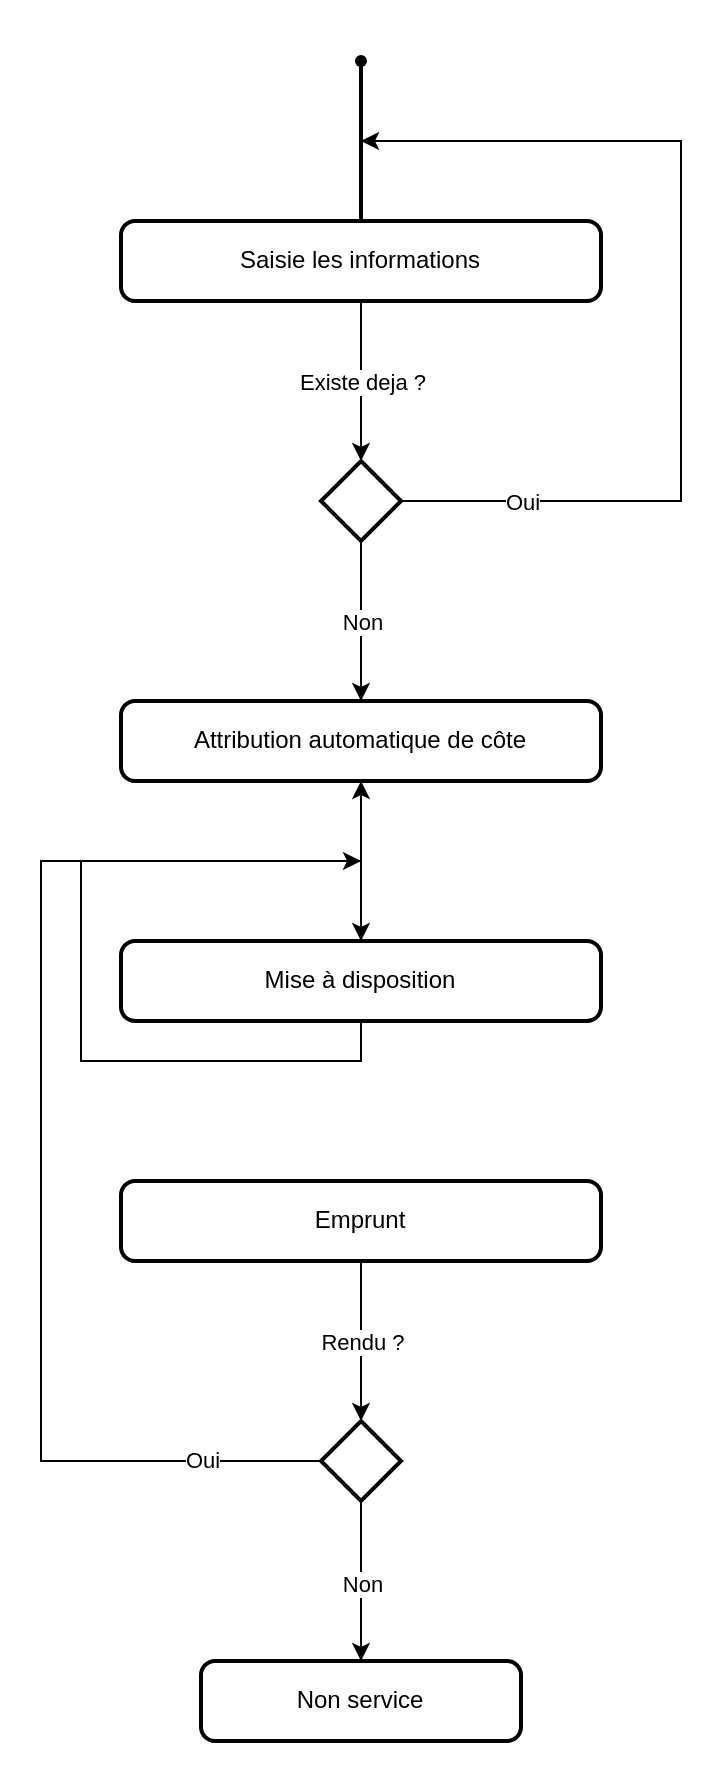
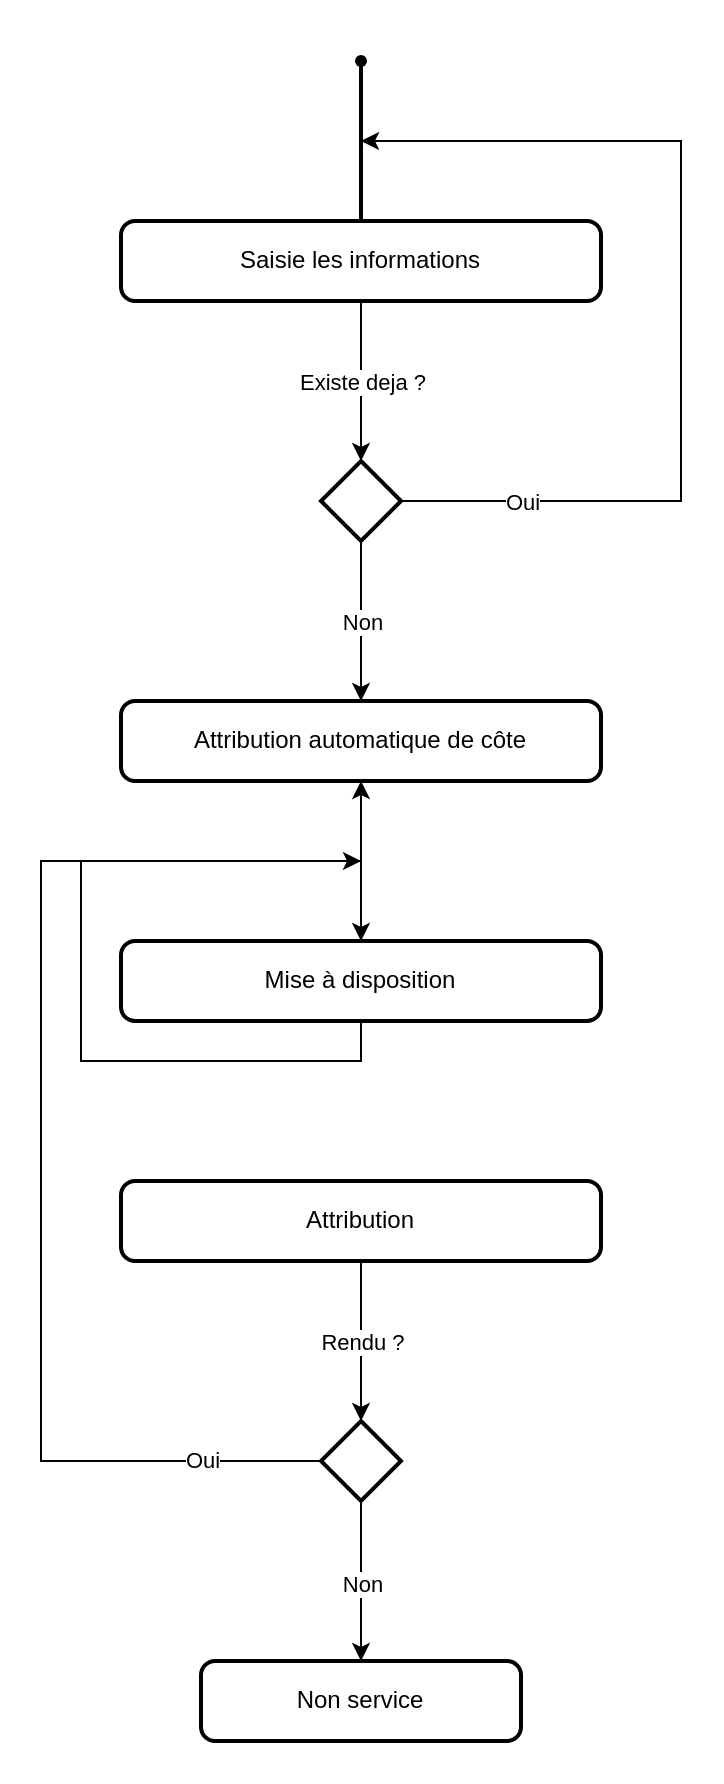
(361, 1221) -> (361, 1221)
